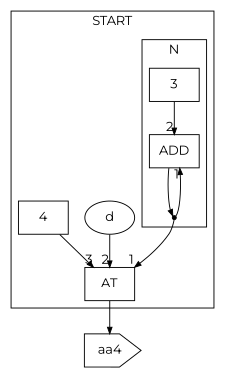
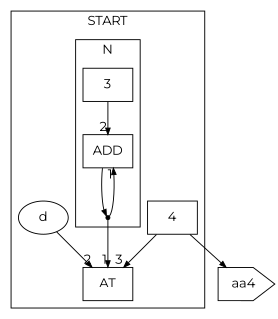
(110, 314) -> (210, 253)
